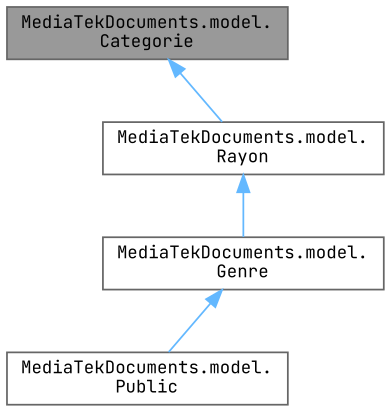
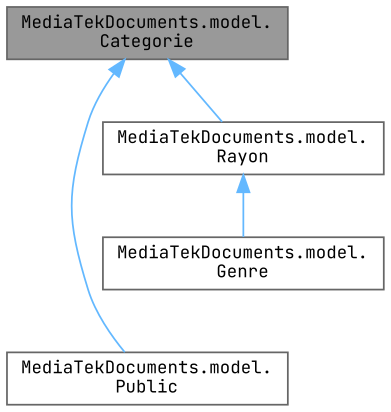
(190, 328) -> (72, 215)
